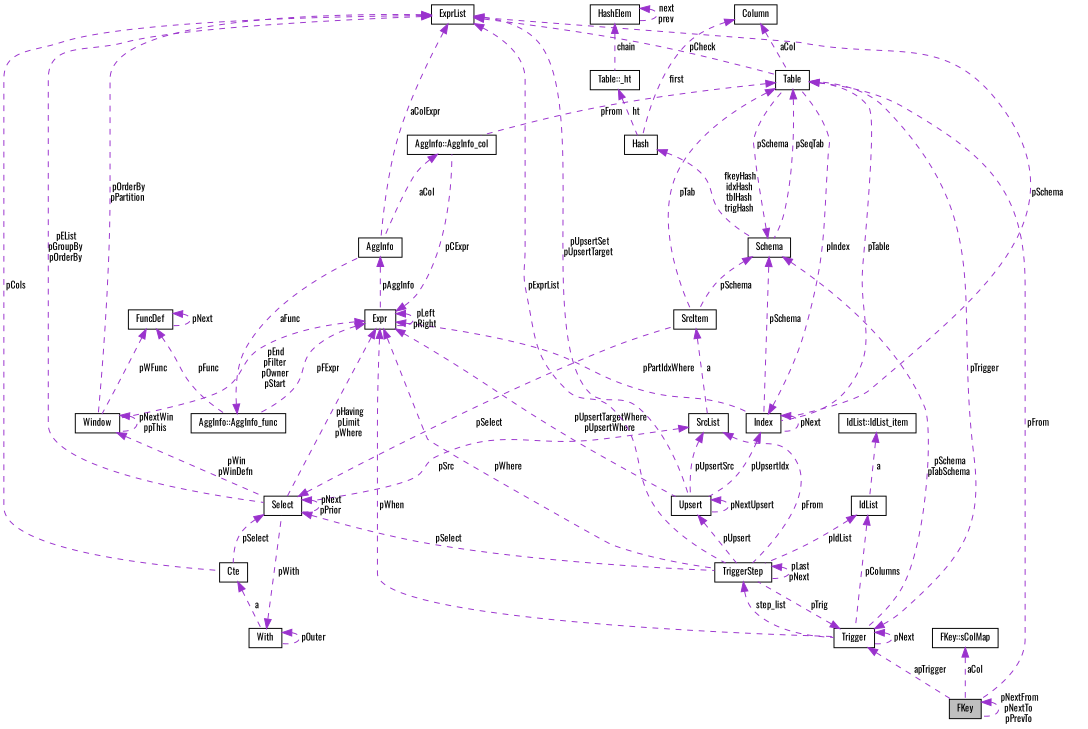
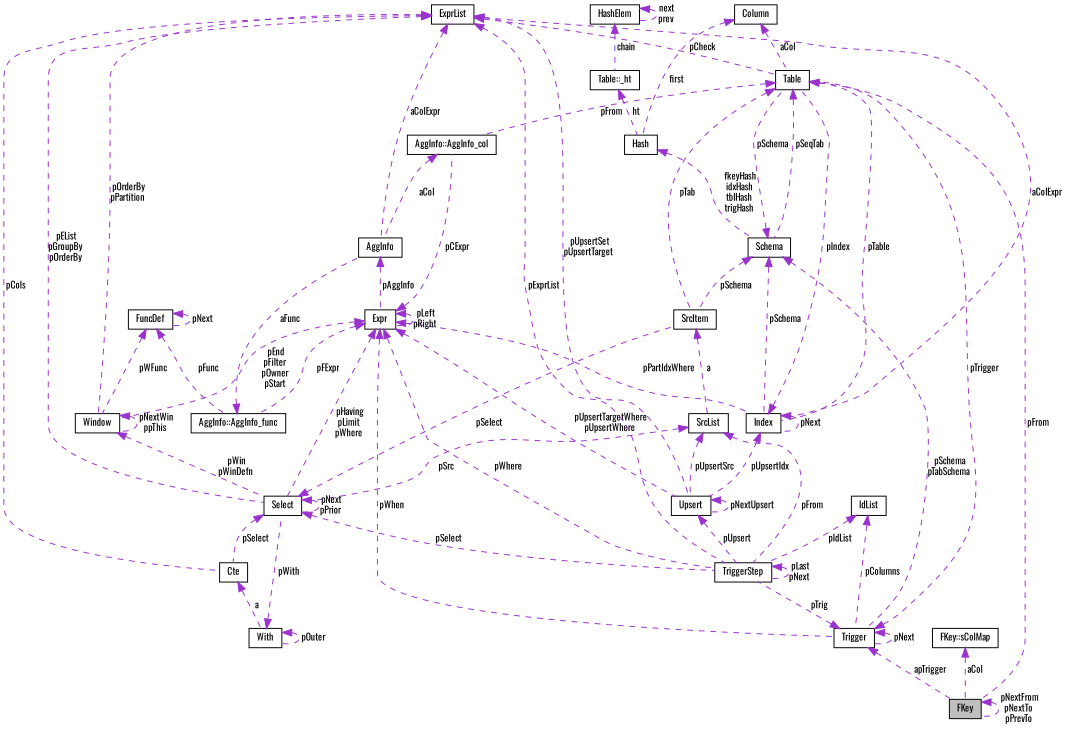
(1046, 193) -> (1046, 193)
(877, 423) -> none
(781, 628) -> none
